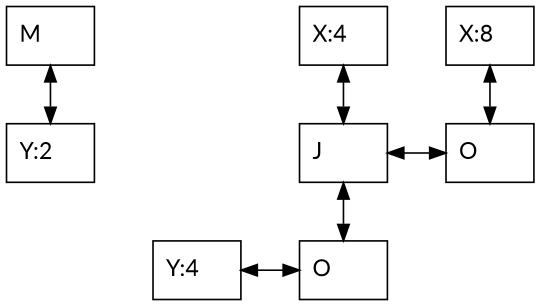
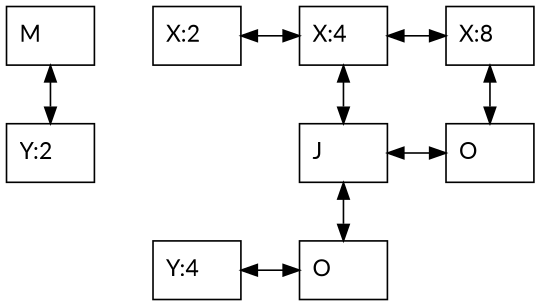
none -> (197, 36)
none -> (417, 36)
